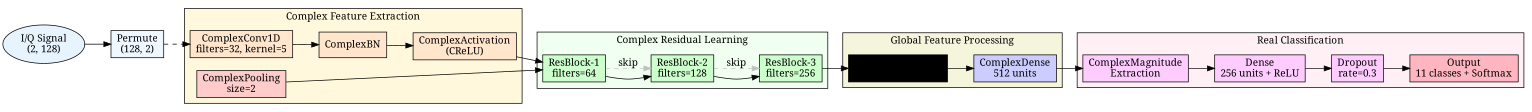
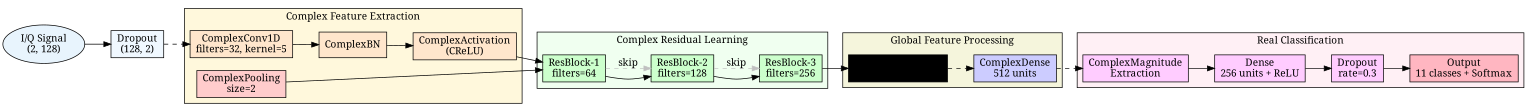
(137, 44) -> (137, 44)
(957, 68) -> (957, 68)
(1067, 68) -> (1067, 68)
